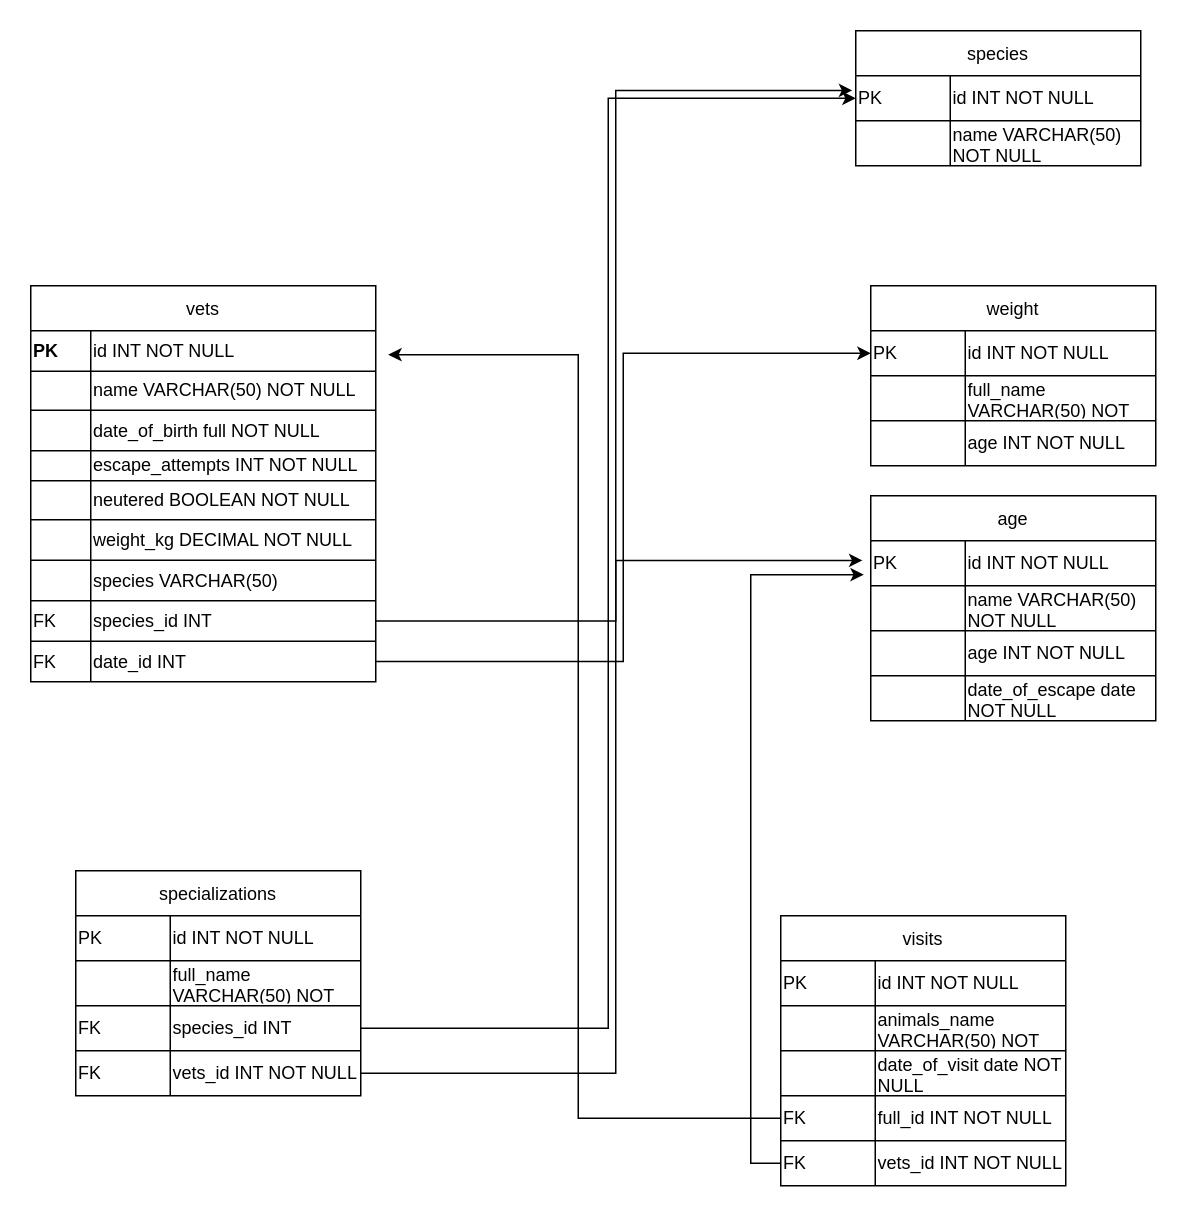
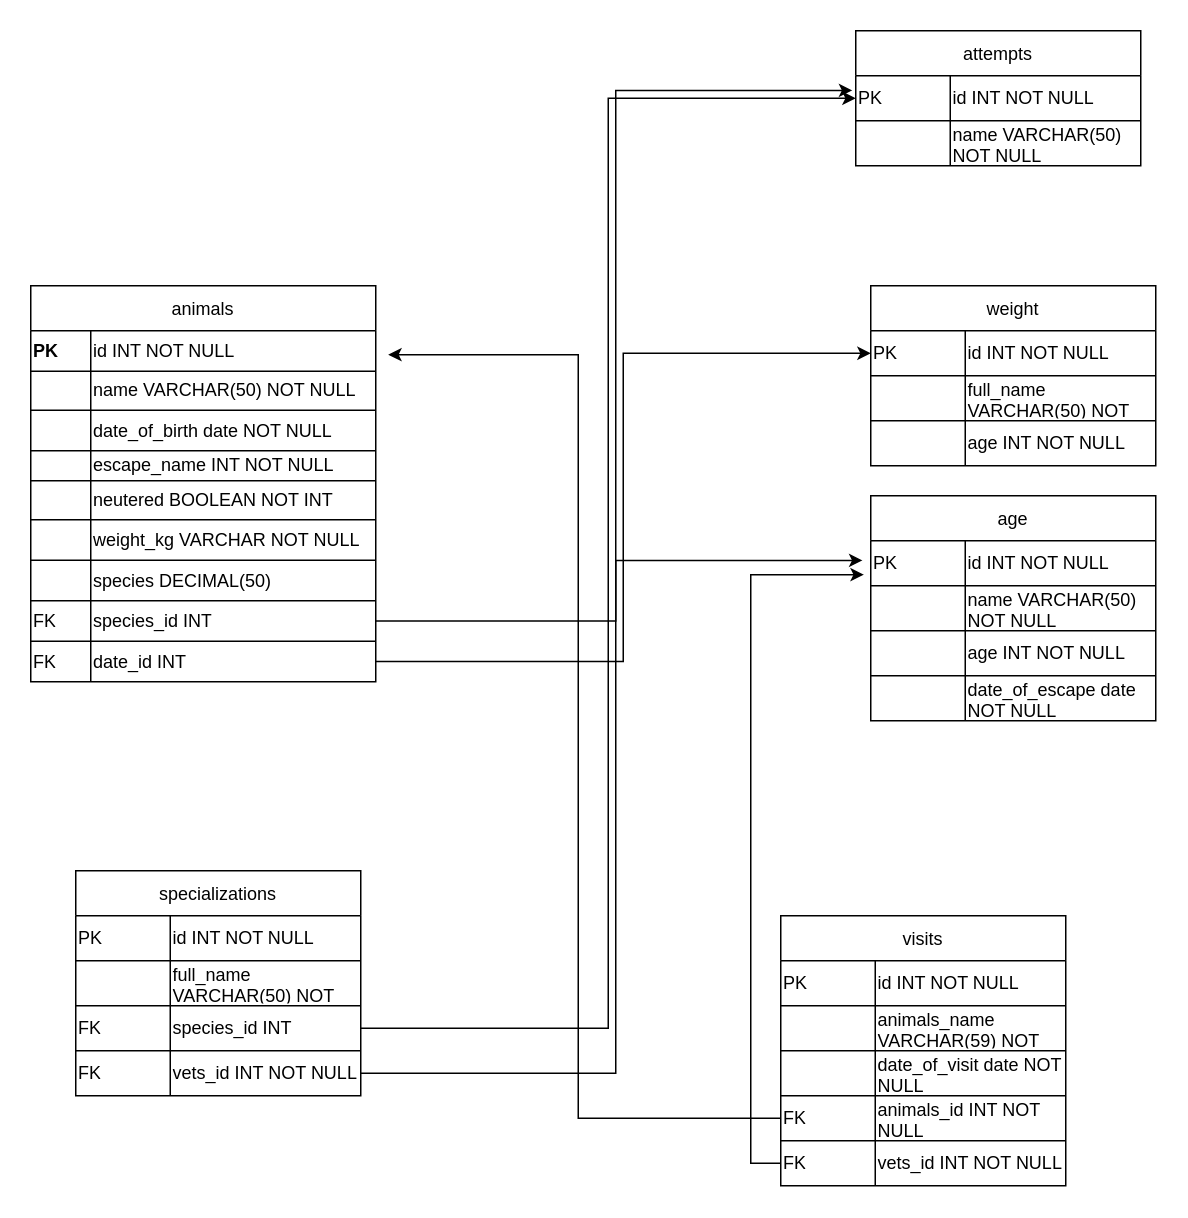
(998, 54) -> (998, 54)
(203, 309) -> (203, 309)
(216, 431) -> (220, 431)
(228, 466) -> (208, 466)
(213, 500) -> (208, 500)
(215, 541) -> (215, 541)
(185, 581) -> (185, 581)
(972, 1028) -> (972, 1028)
(965, 1118) -> (972, 1118)
